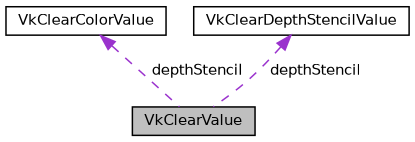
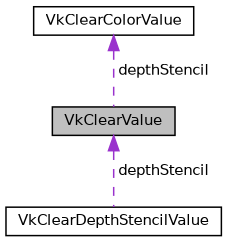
(249, 79) -> (114, 179)
